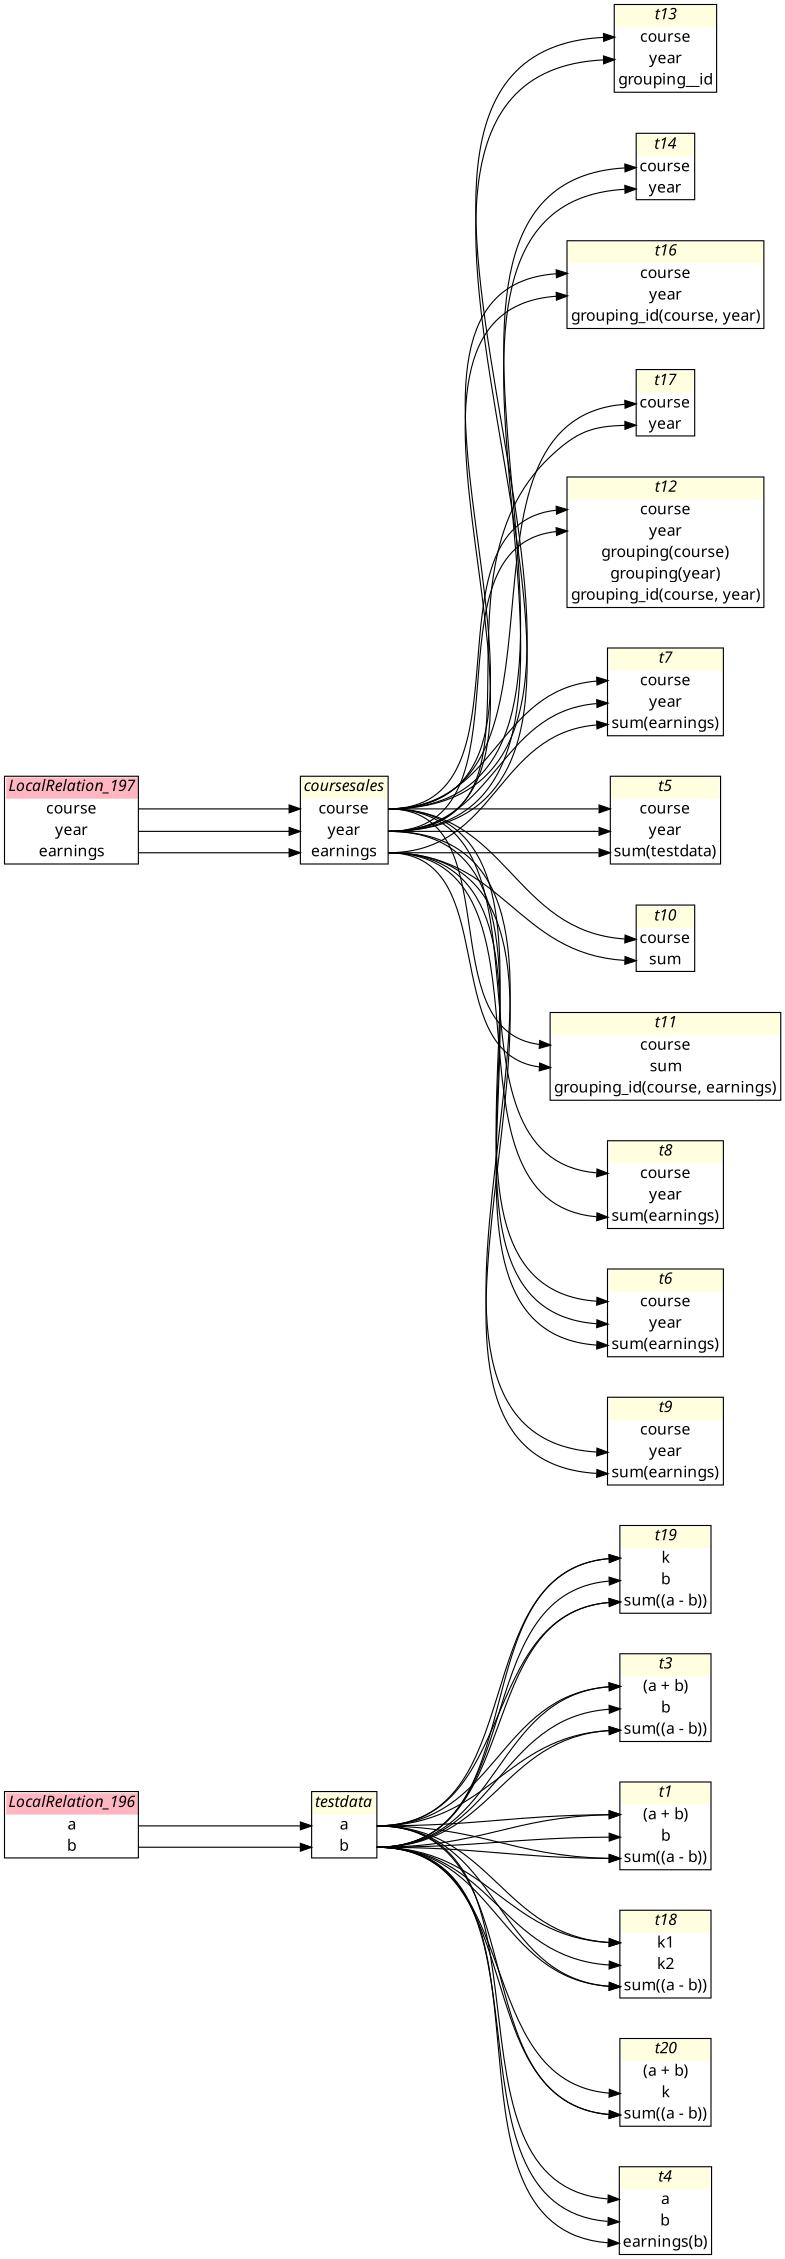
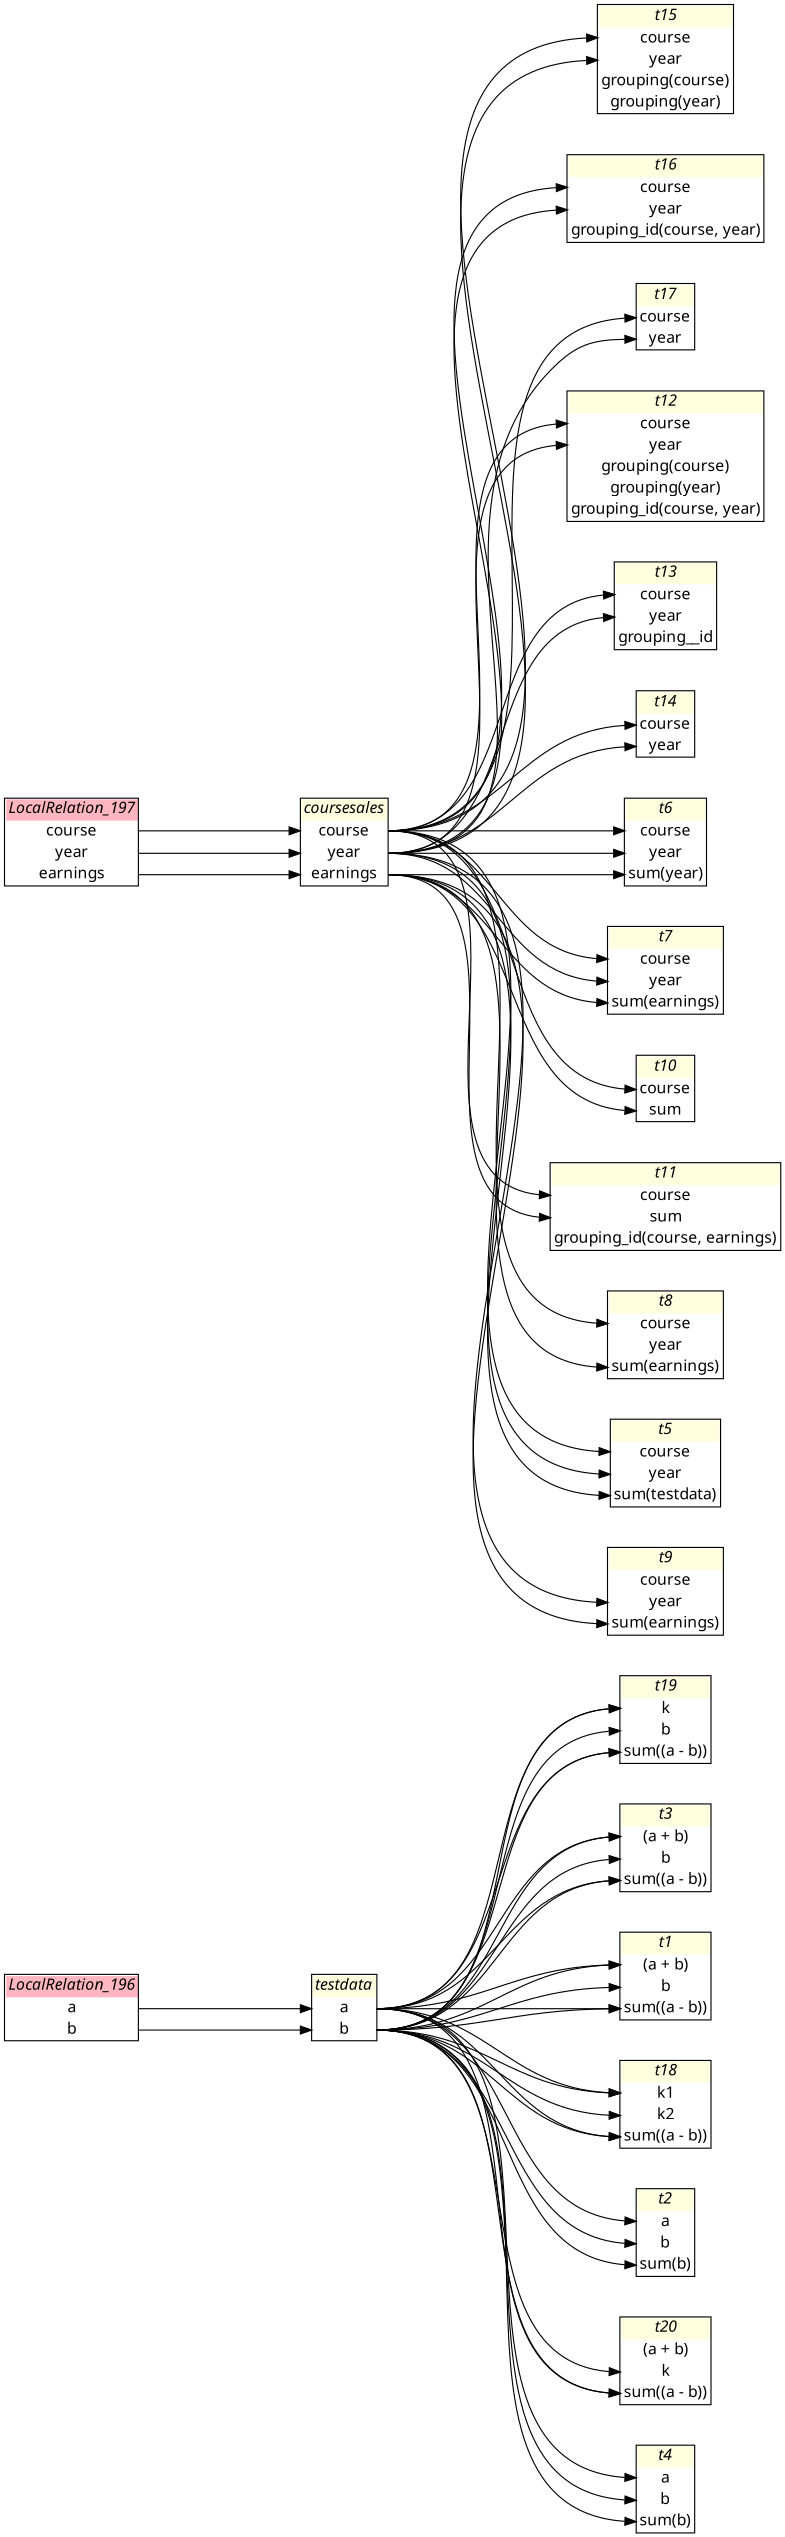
none -> (665, 59)
(666, 1344) -> (666, 874)
none -> (665, 2233)
(665, 2242) -> (665, 2521)
